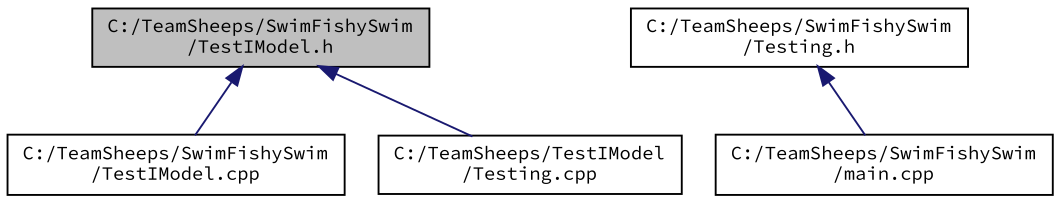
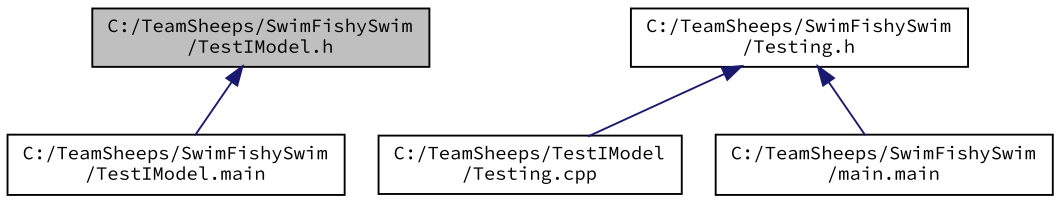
(404, 105) -> (656, 105)
(176, 165) -> (176, 165)
(884, 165) -> (884, 165)
